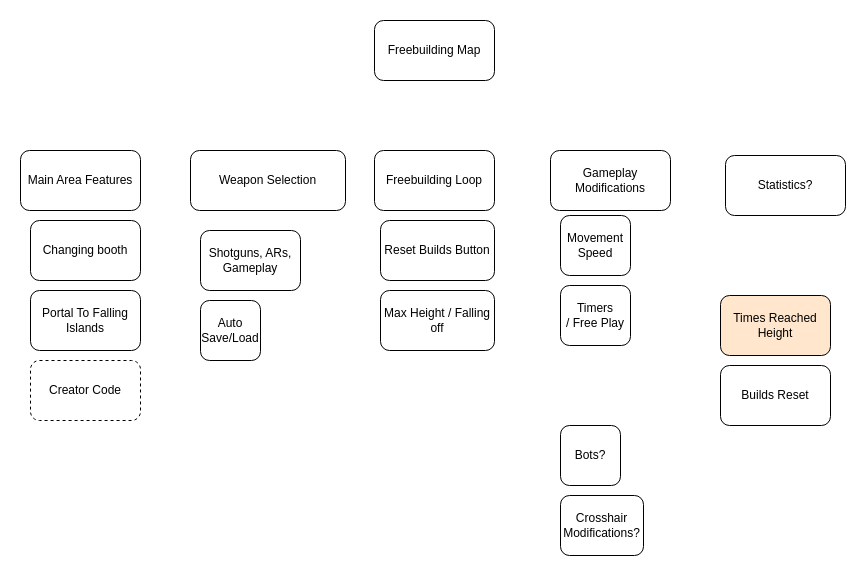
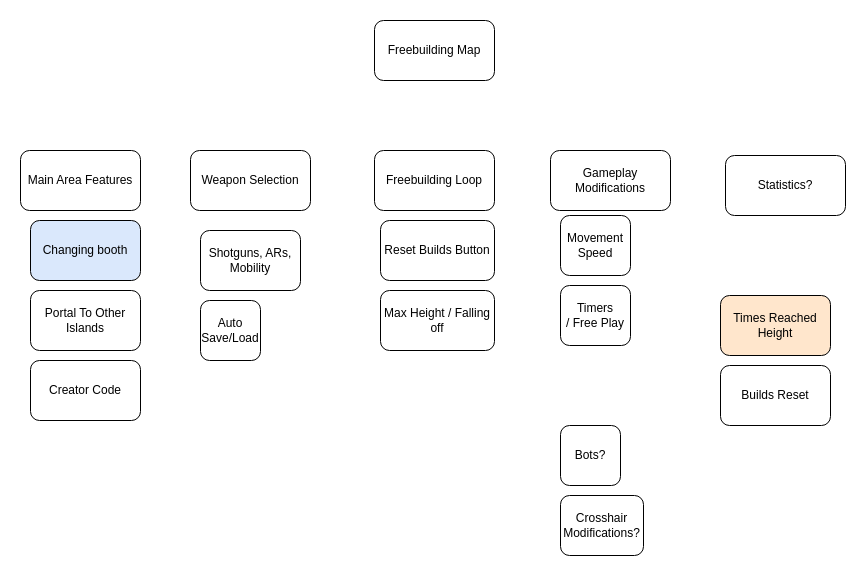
(268, 181) -> (251, 181)
(86, 251) -> (86, 251)
(251, 261) -> (251, 261)
(86, 321) -> (86, 321)
(86, 391) -> (86, 391)
